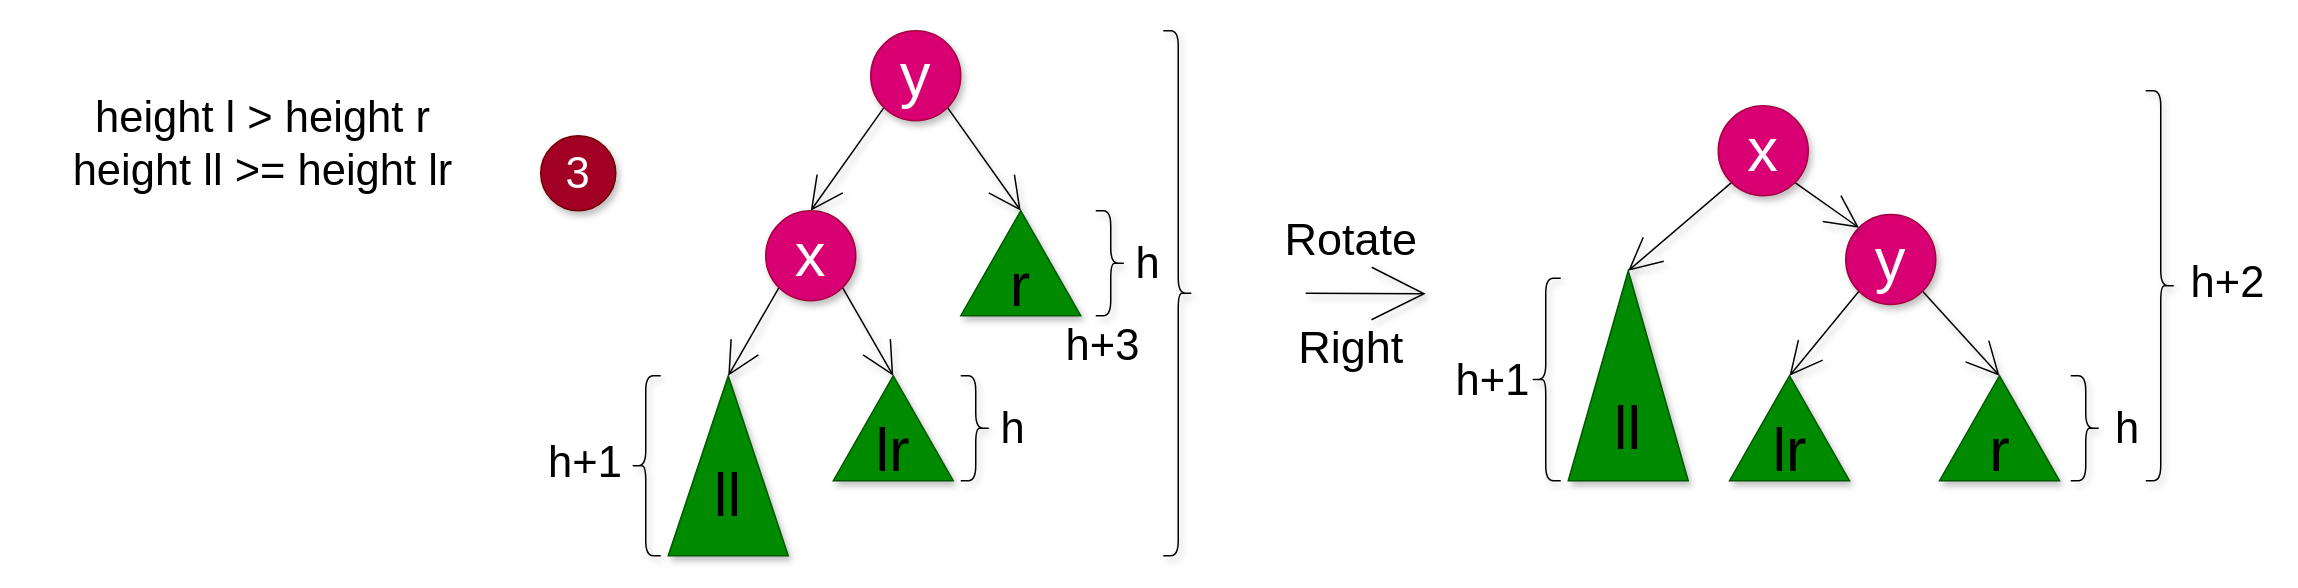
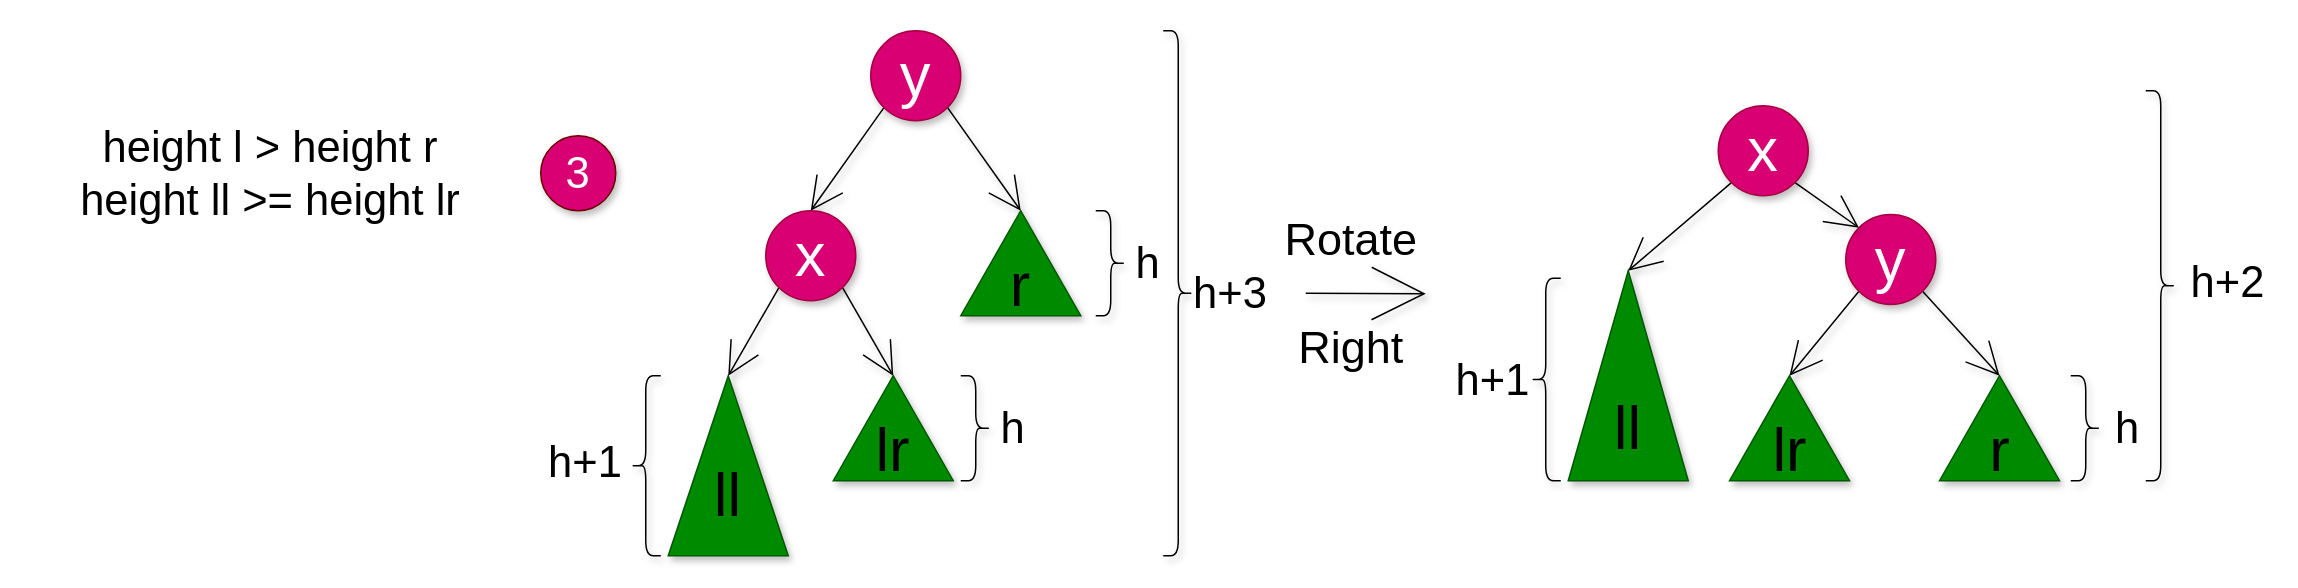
(263, 143) -> (271, 173)
(578, 173) -> (578, 173)
(1103, 346) -> (1231, 293)
